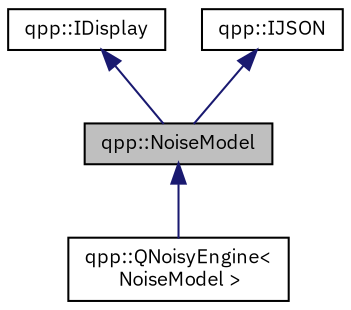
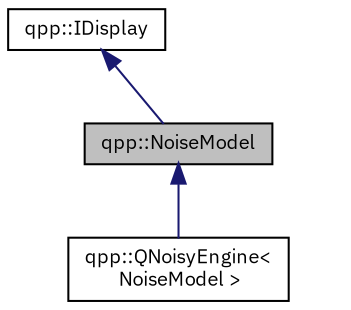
(272, 30) -> none
